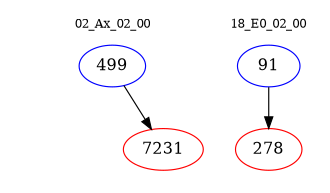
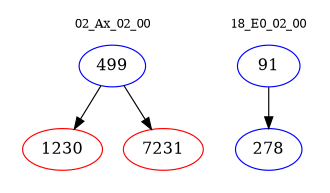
none -> (63, 149)
(269, 149) -> (269, 149)
